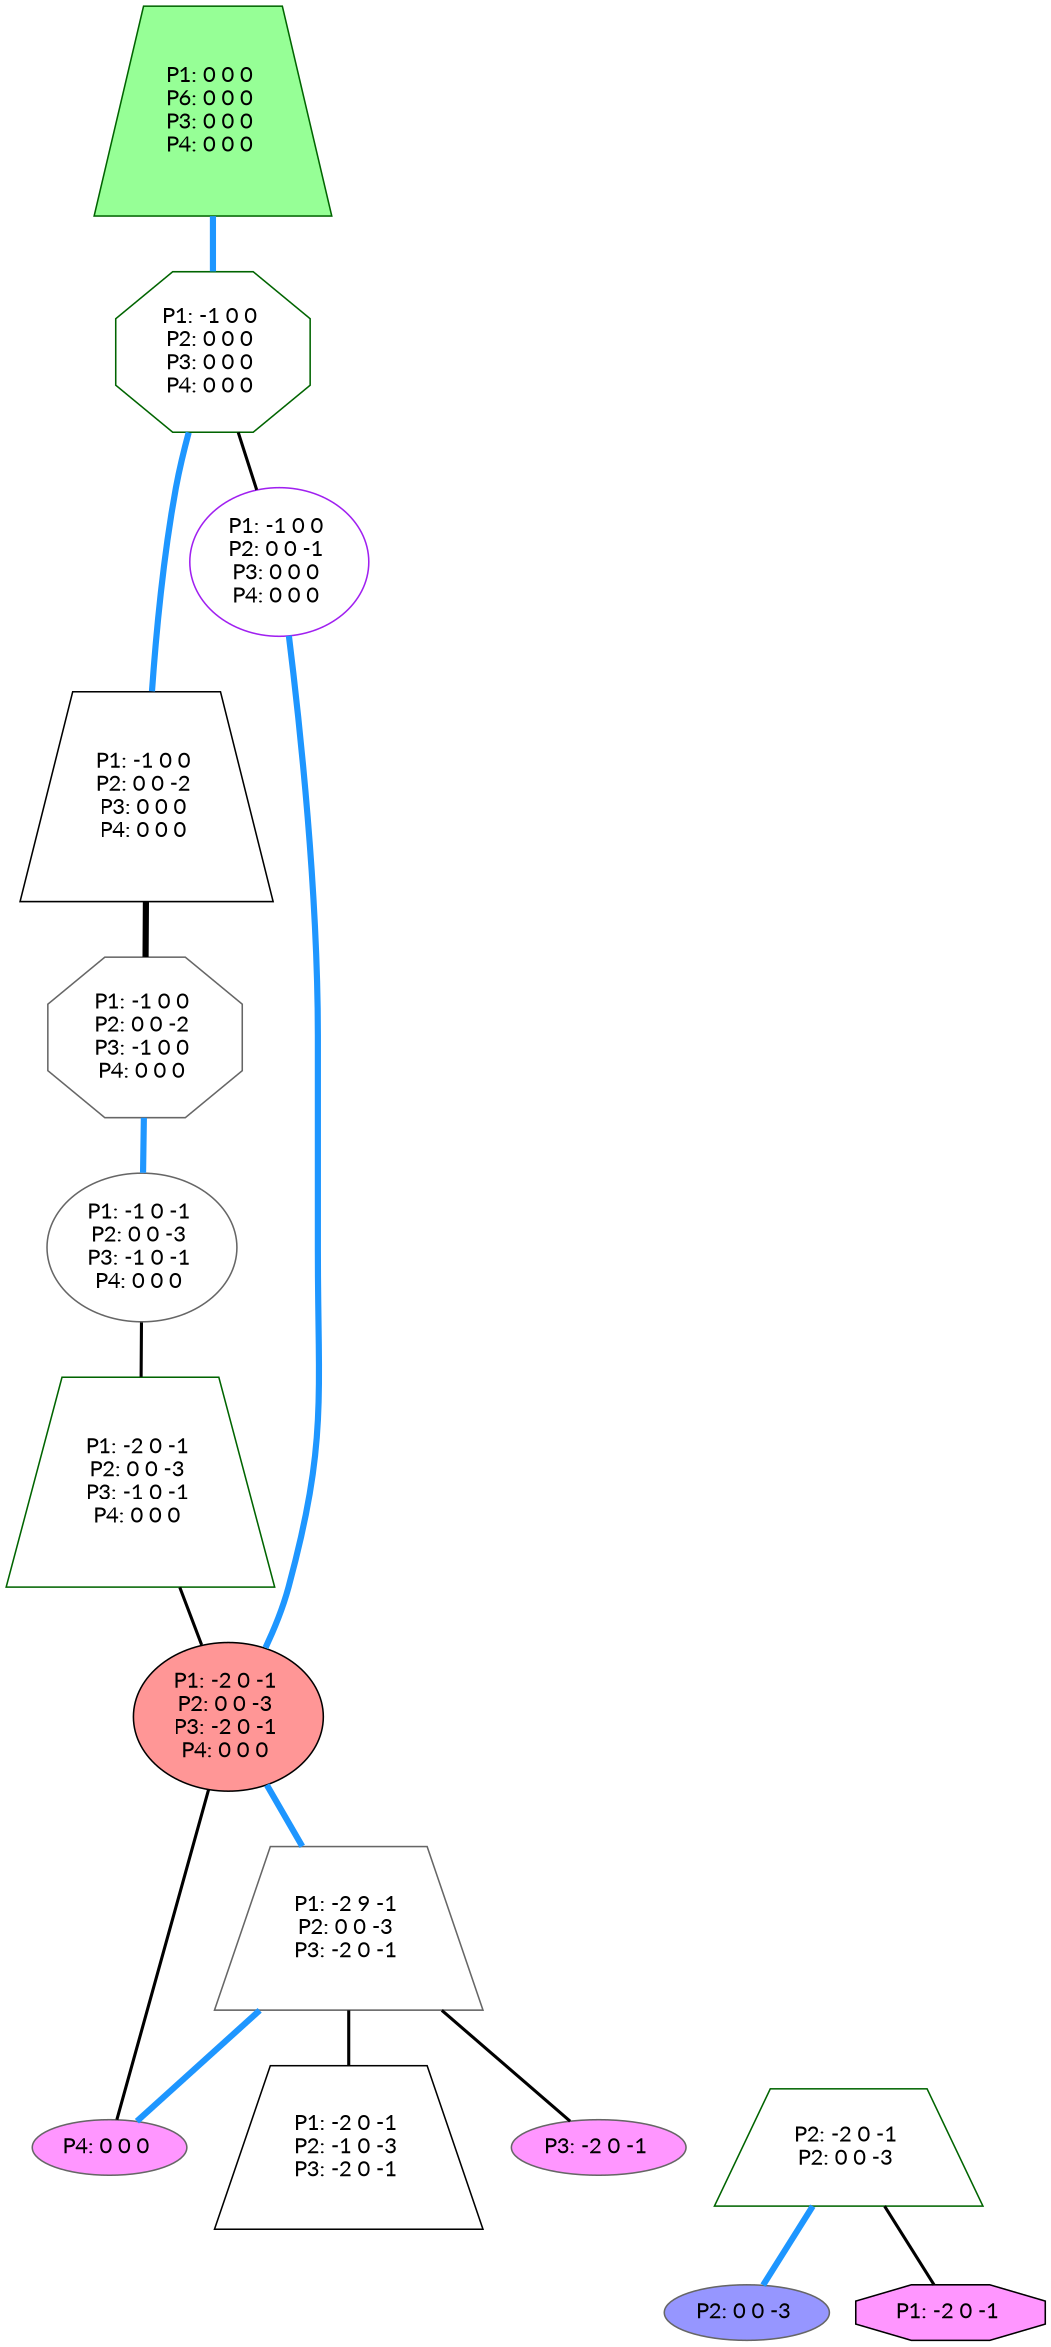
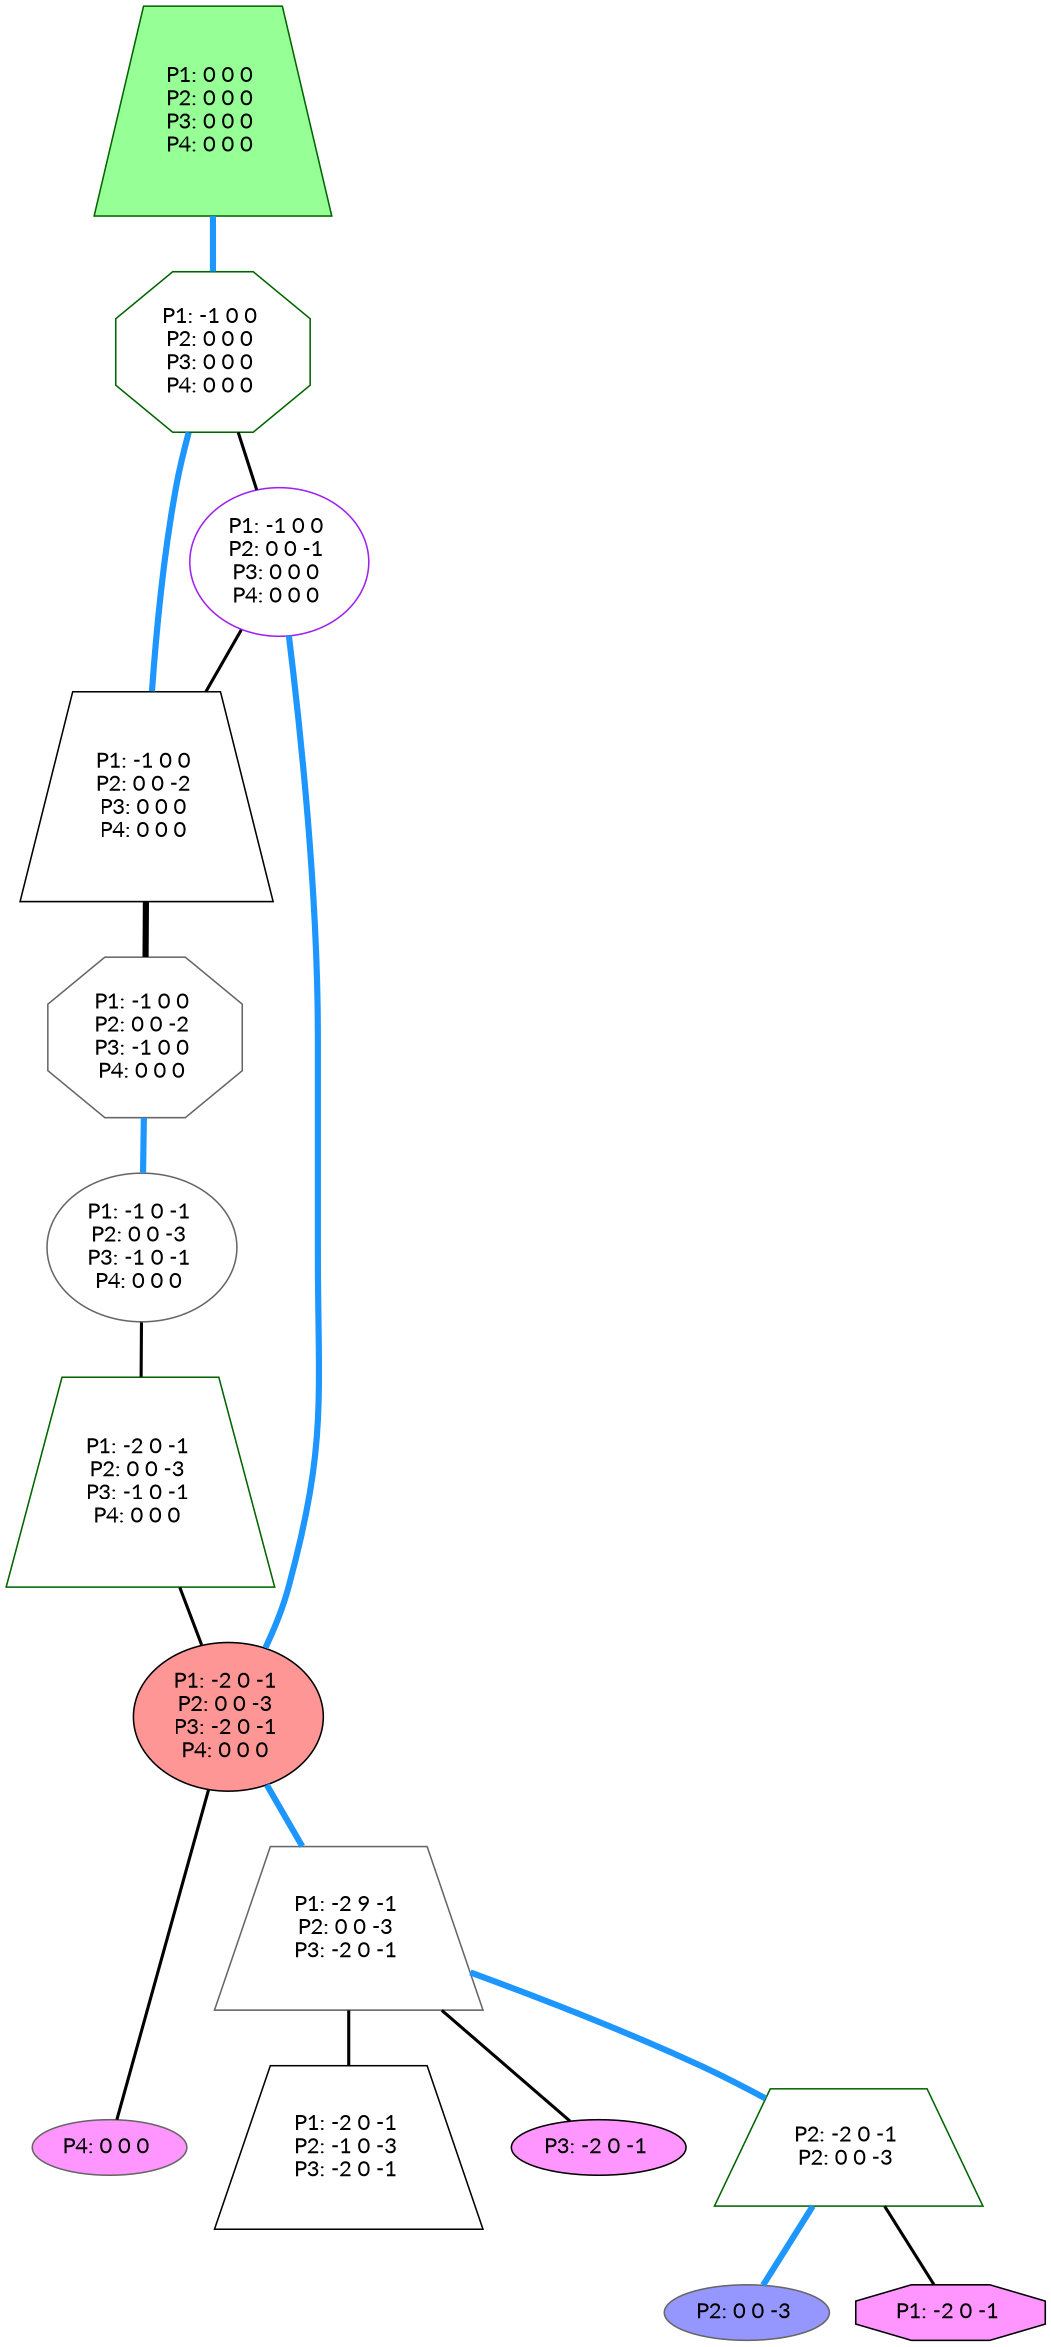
(213, 111) -> (213, 111)
none -> (224, 661)
(198, 2066) -> (620, 2031)
(599, 2147) -> (599, 2147)
